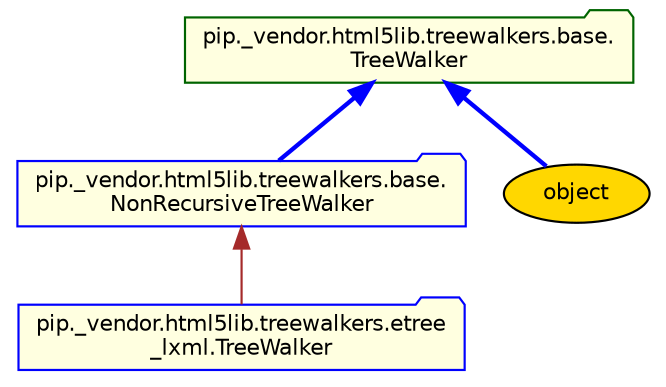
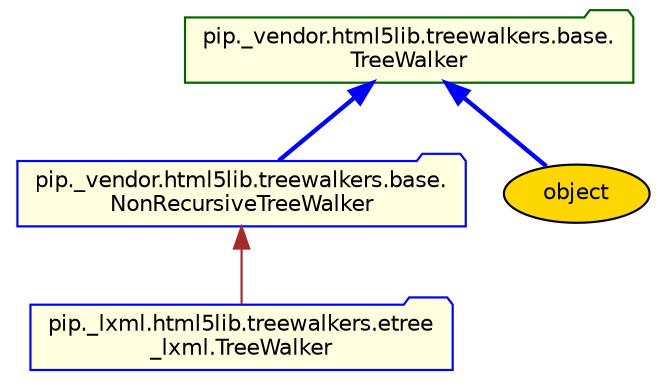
(242, 337) -> (242, 337)
